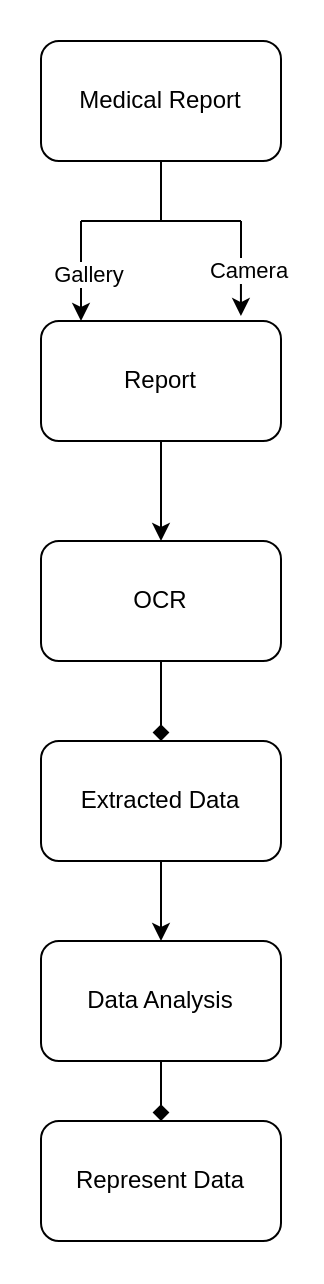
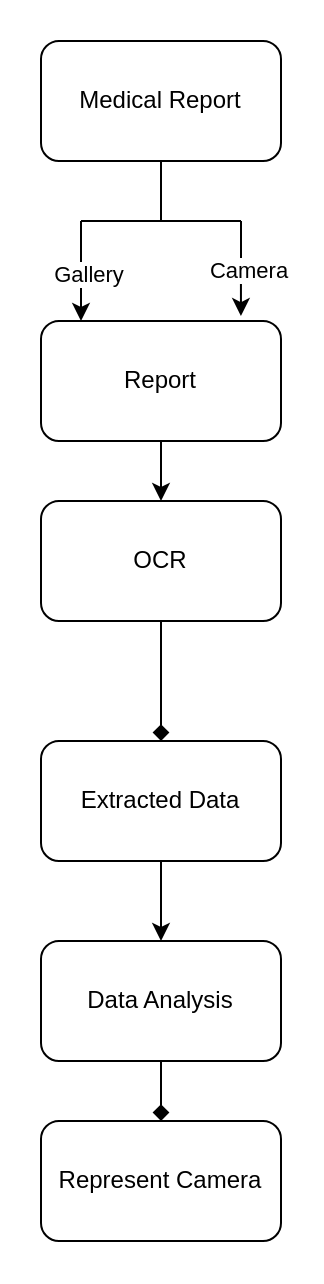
(161, 601) -> (161, 561)
(161, 1181) -> (161, 1181)
